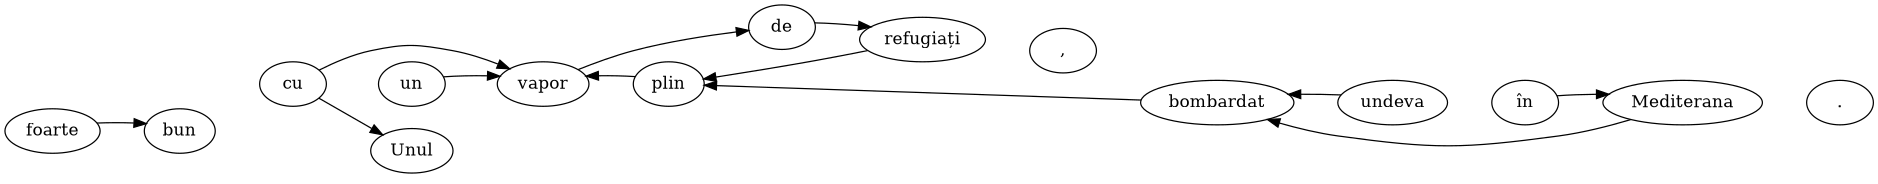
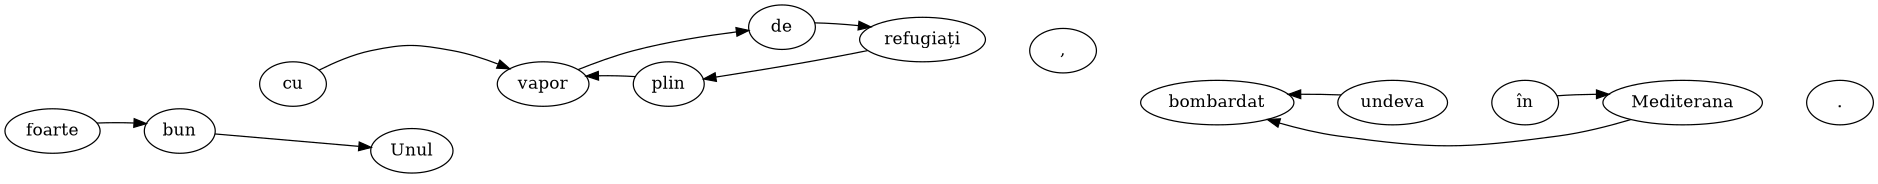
(412, 84) -> none
(929, 93) -> none
(345, 113) -> (287, 140)
